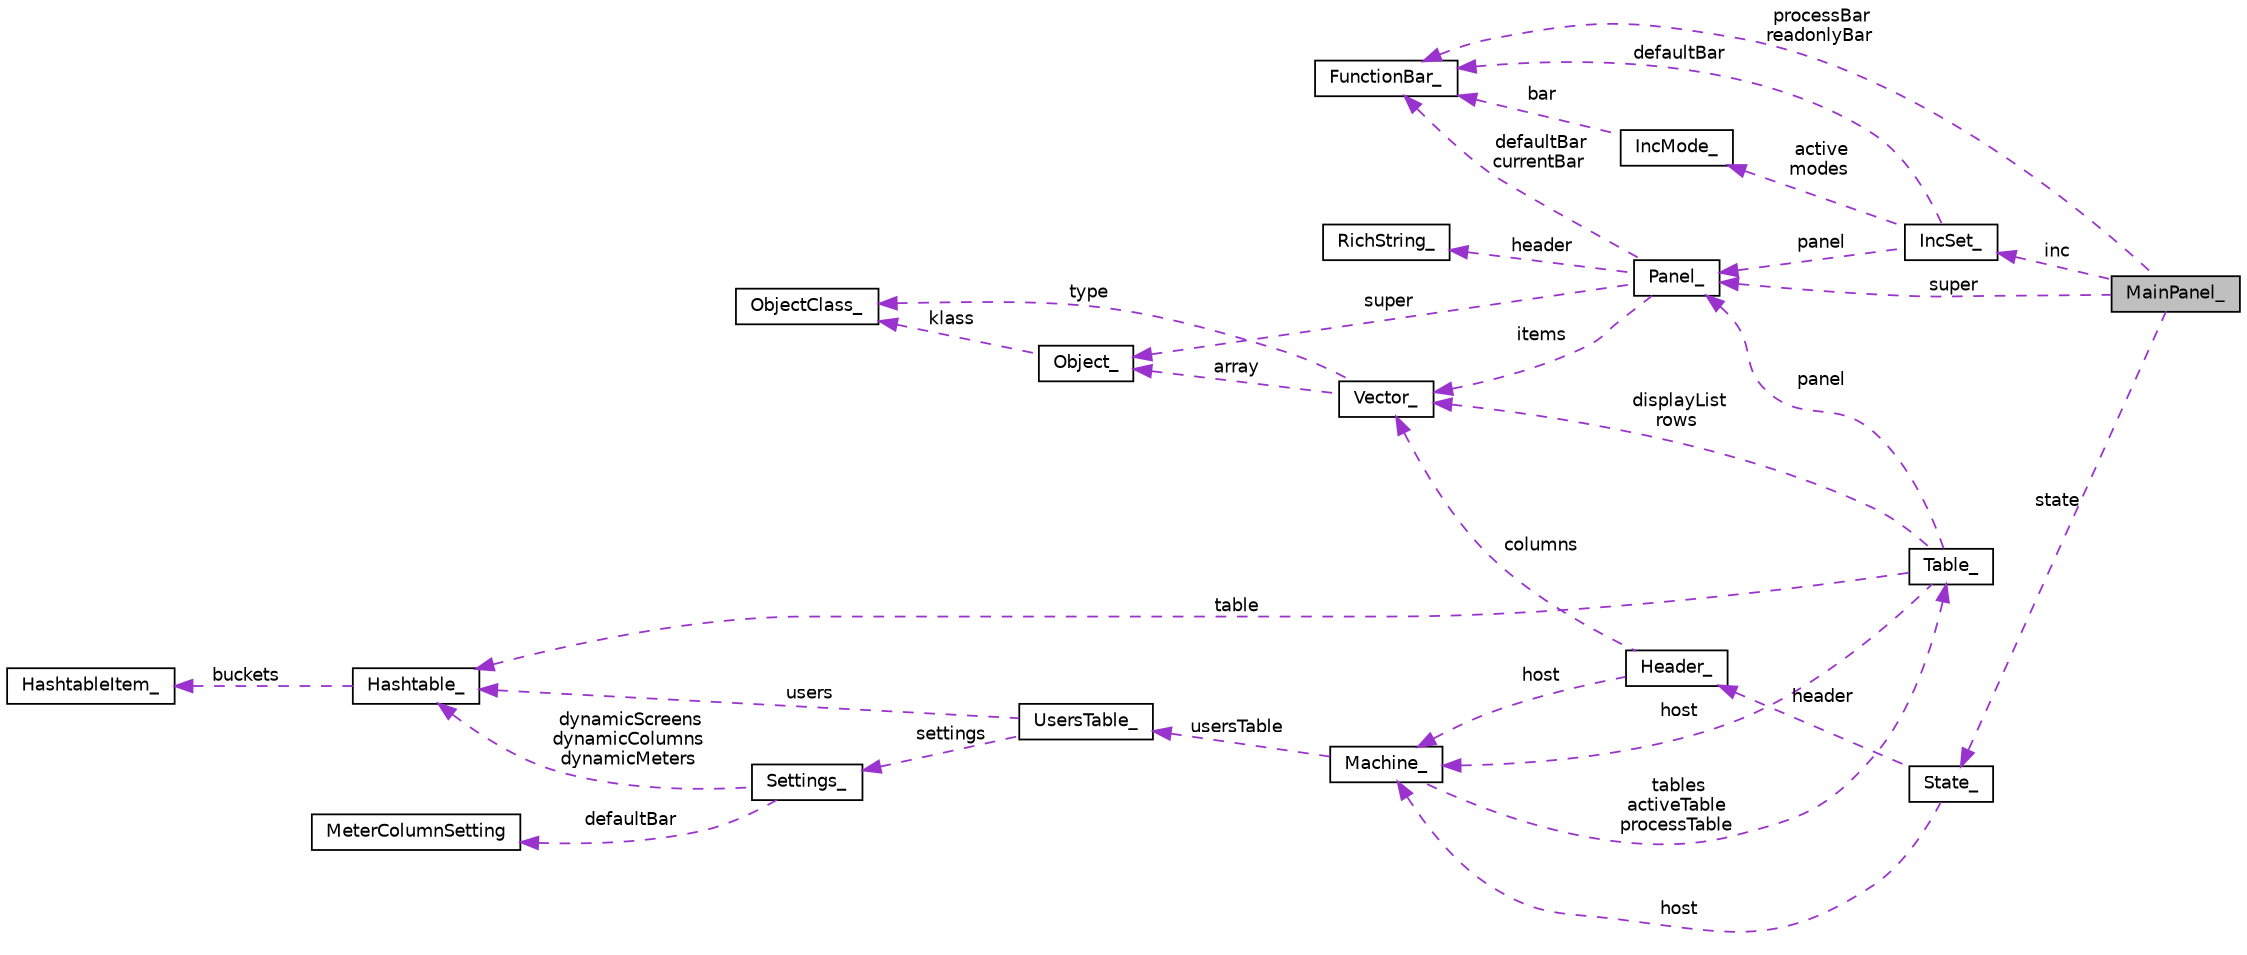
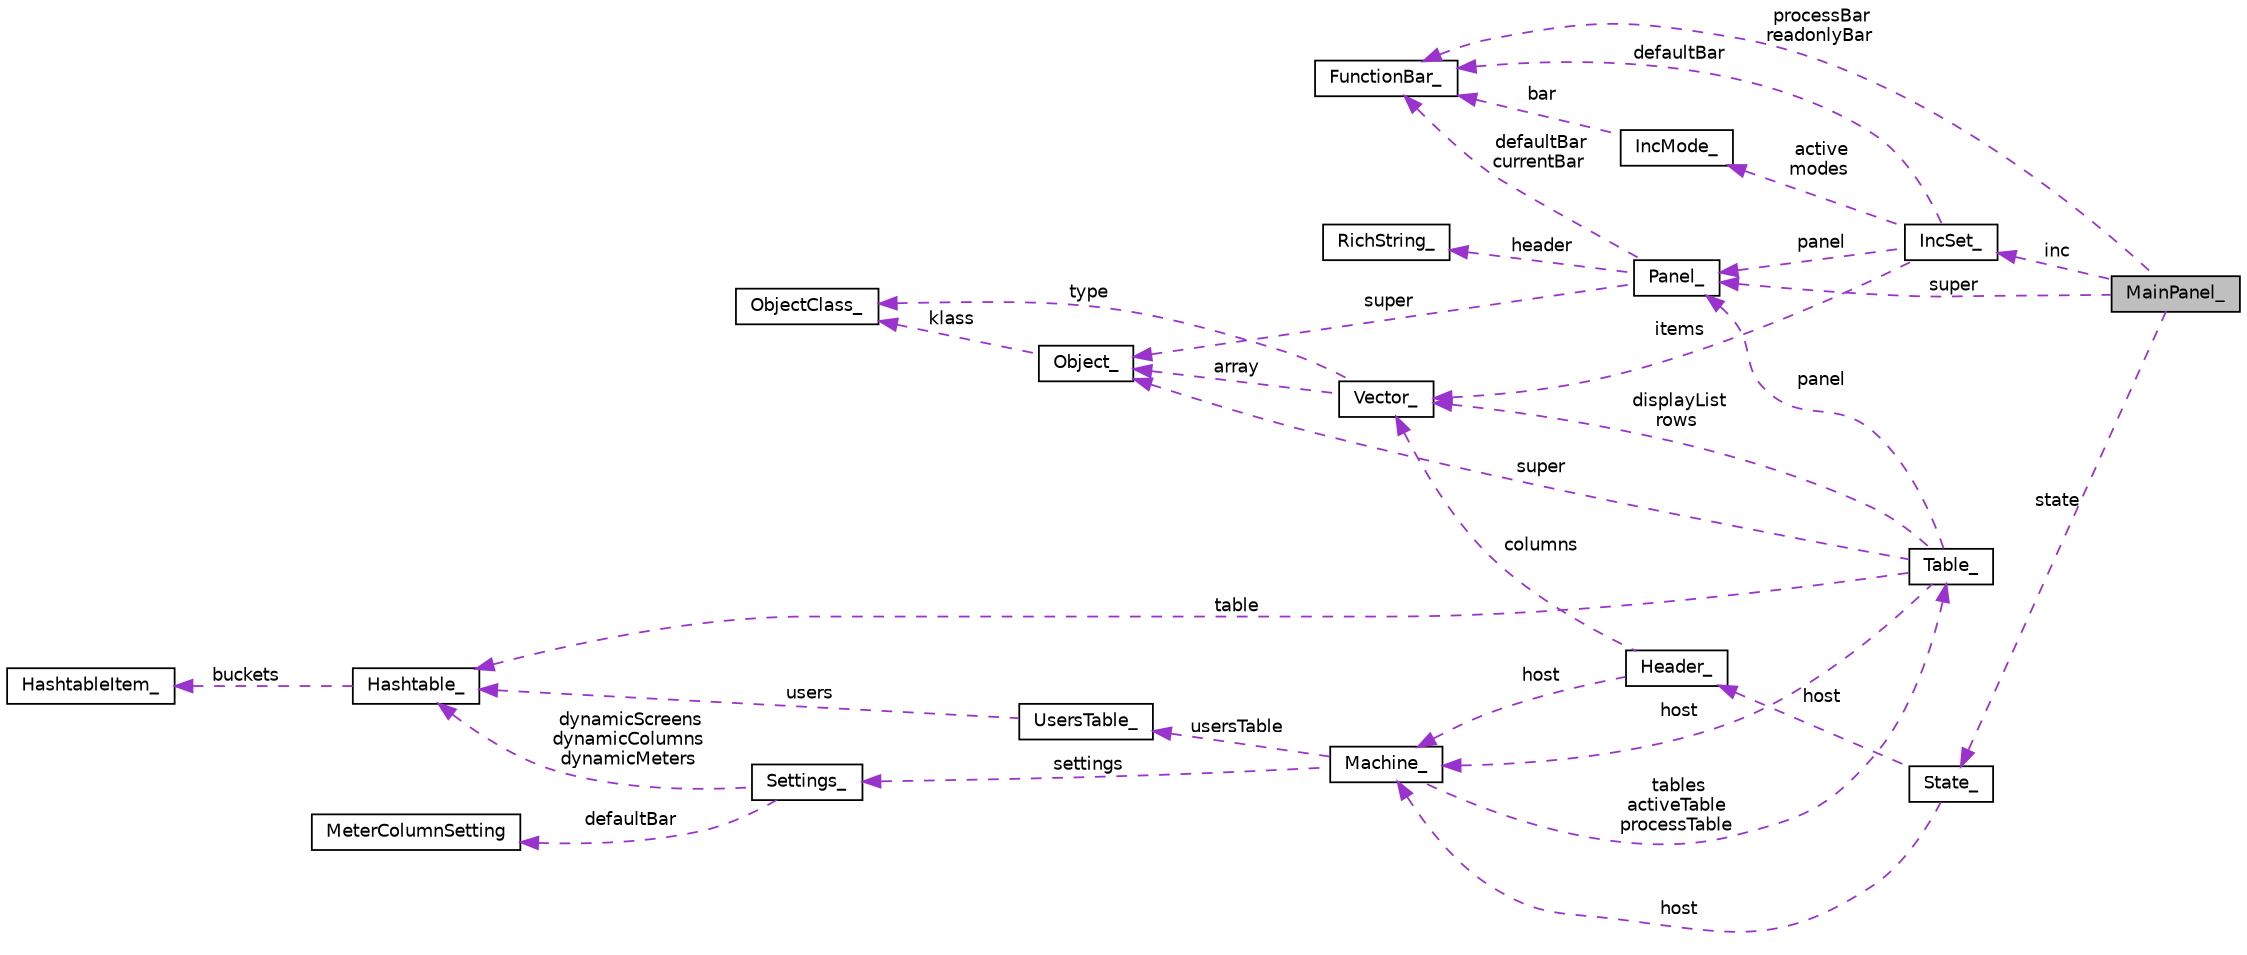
(1560, 358) -> (1691, 353)
none -> (1527, 483)
(1819, 698) -> (1819, 698)
(950, 751) -> (1106, 777)
